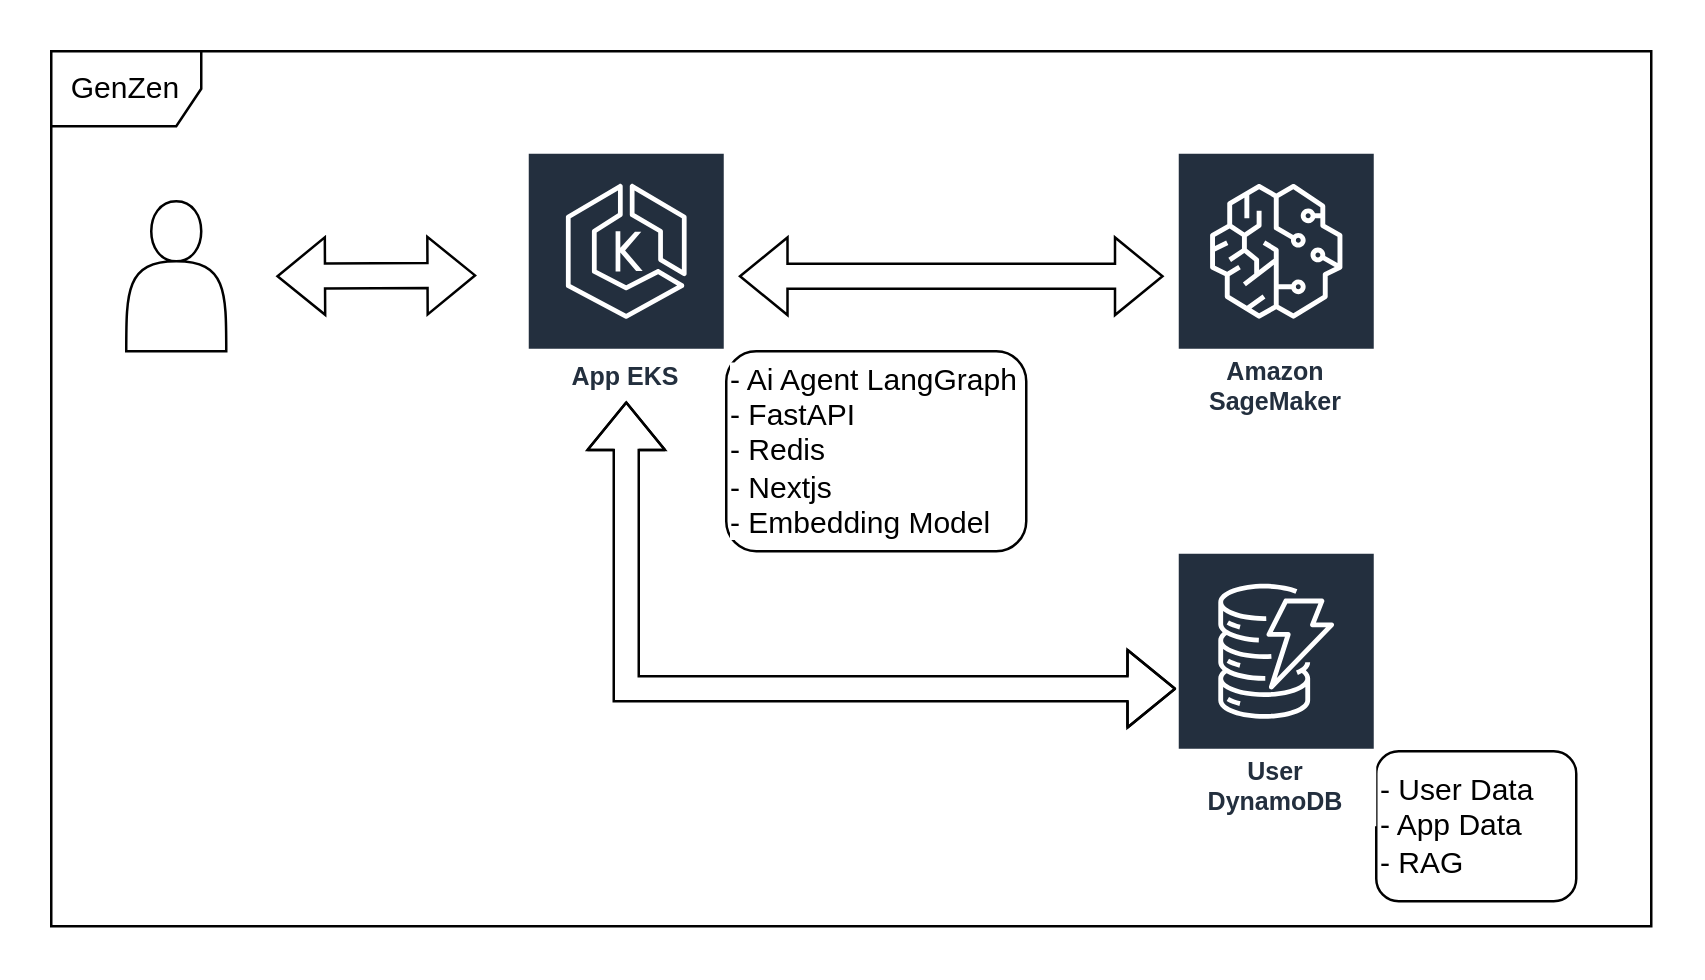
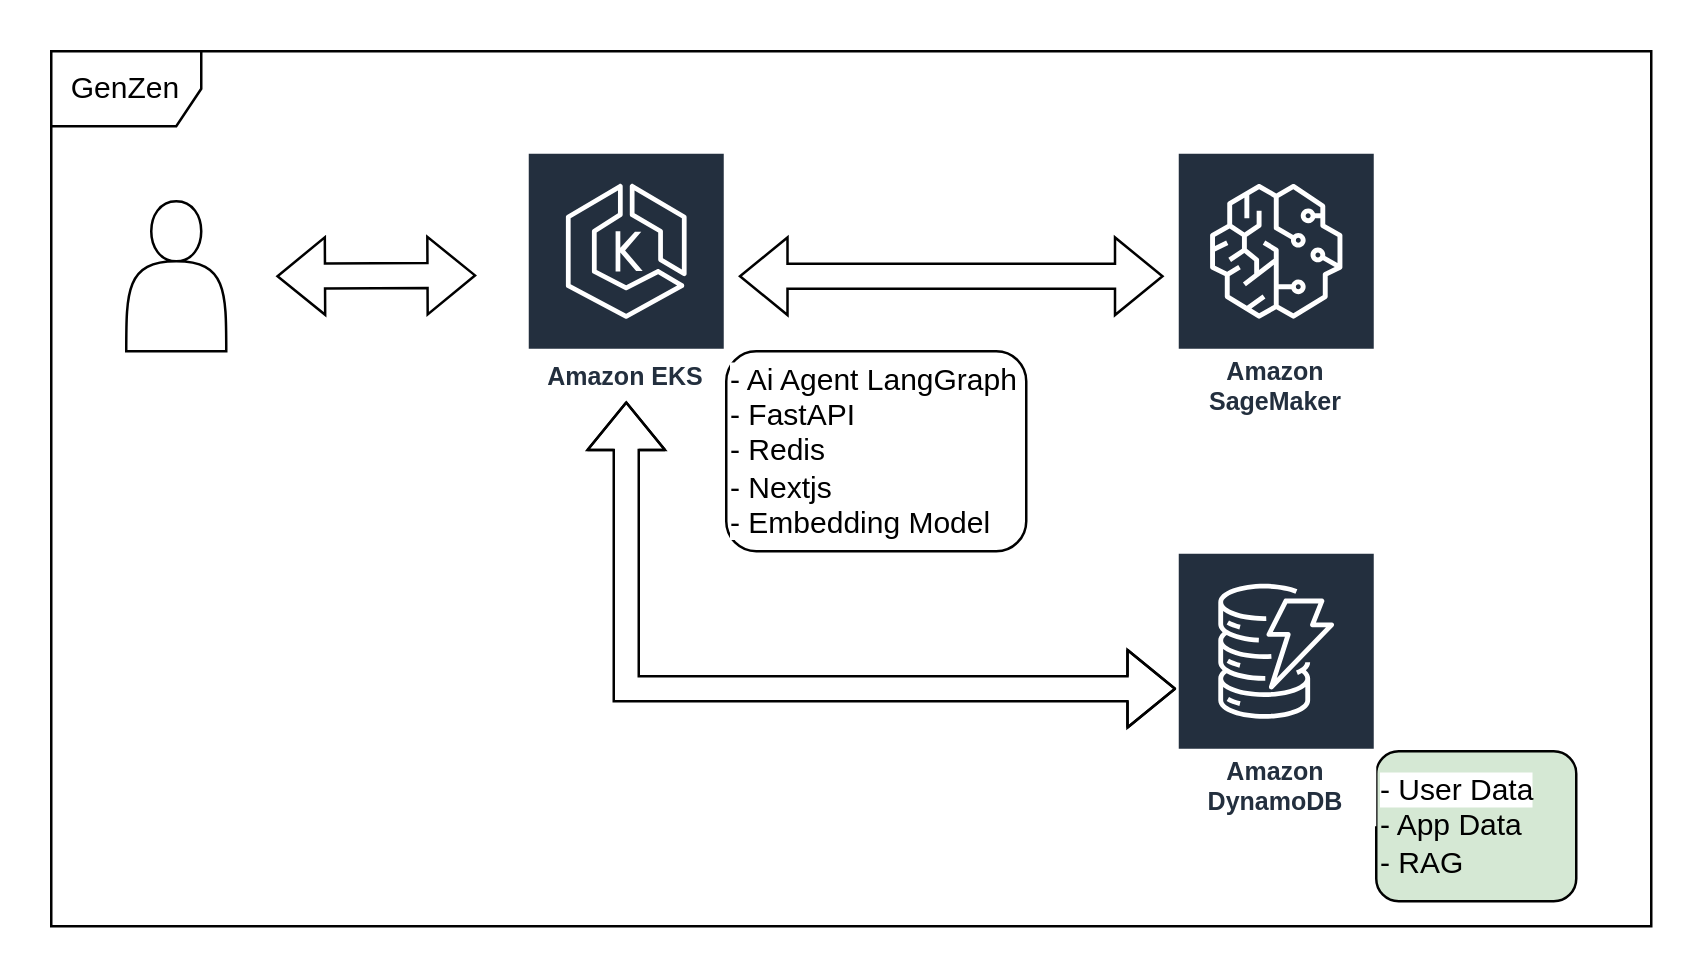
(626, 376) -> (626, 376)
(1276, 801) -> (1276, 786)
(1476, 826) -> (1476, 826)
